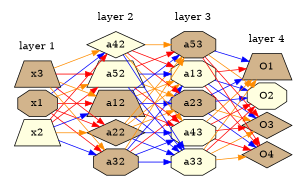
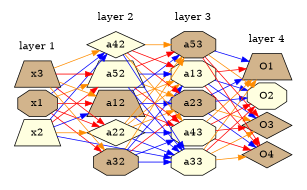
(76, 90) -> (76, 90)
(116, 133) -> (116, 133)
(74, 146) -> (110, 146)
